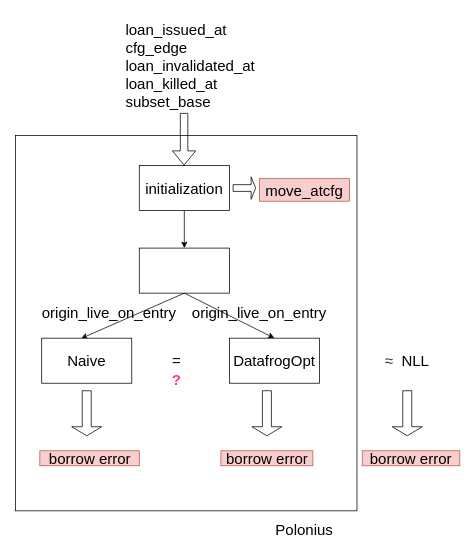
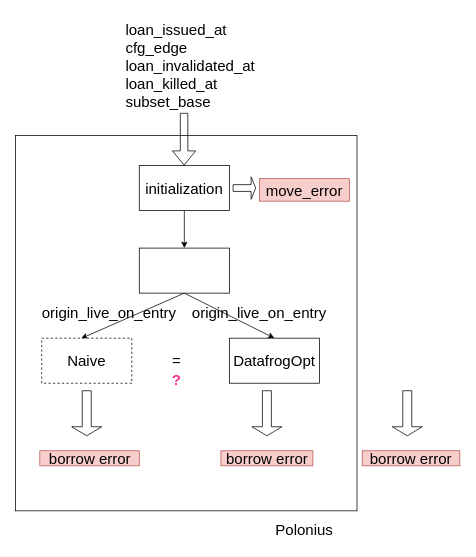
(304, 190) -> (304, 190)
(87, 360) -> (87, 360)
(407, 360) -> none
